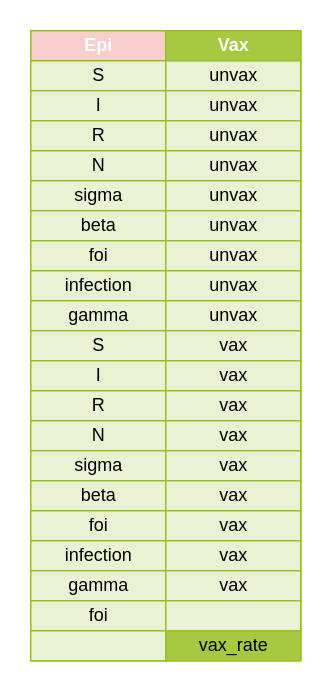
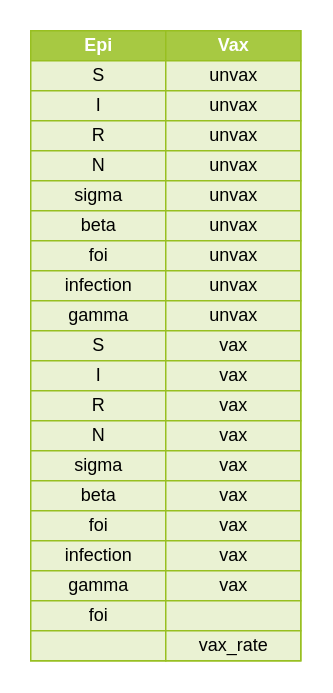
(98, 46) -> (98, 46)
(233, 646) -> (233, 646)
